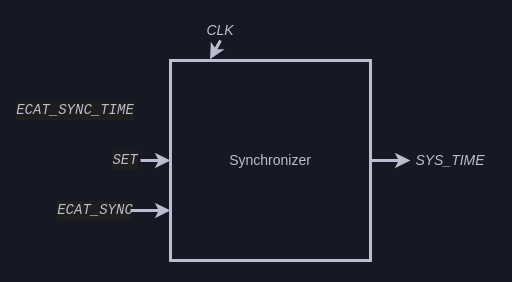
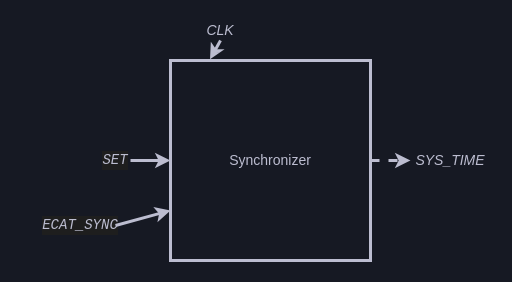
(76, 111) -> none
(126, 161) -> (116, 161)
(388, 161) -> (388, 161)
(96, 211) -> (81, 226)
